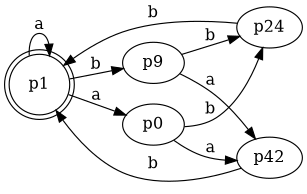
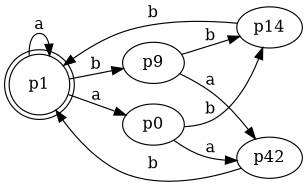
(270, 27) -> (270, 27)
